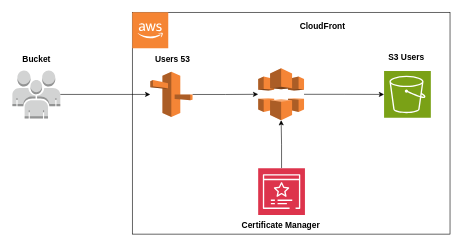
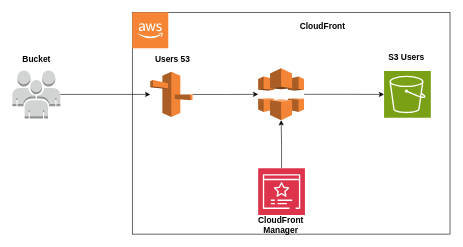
(281, 225) -> (281, 225)
